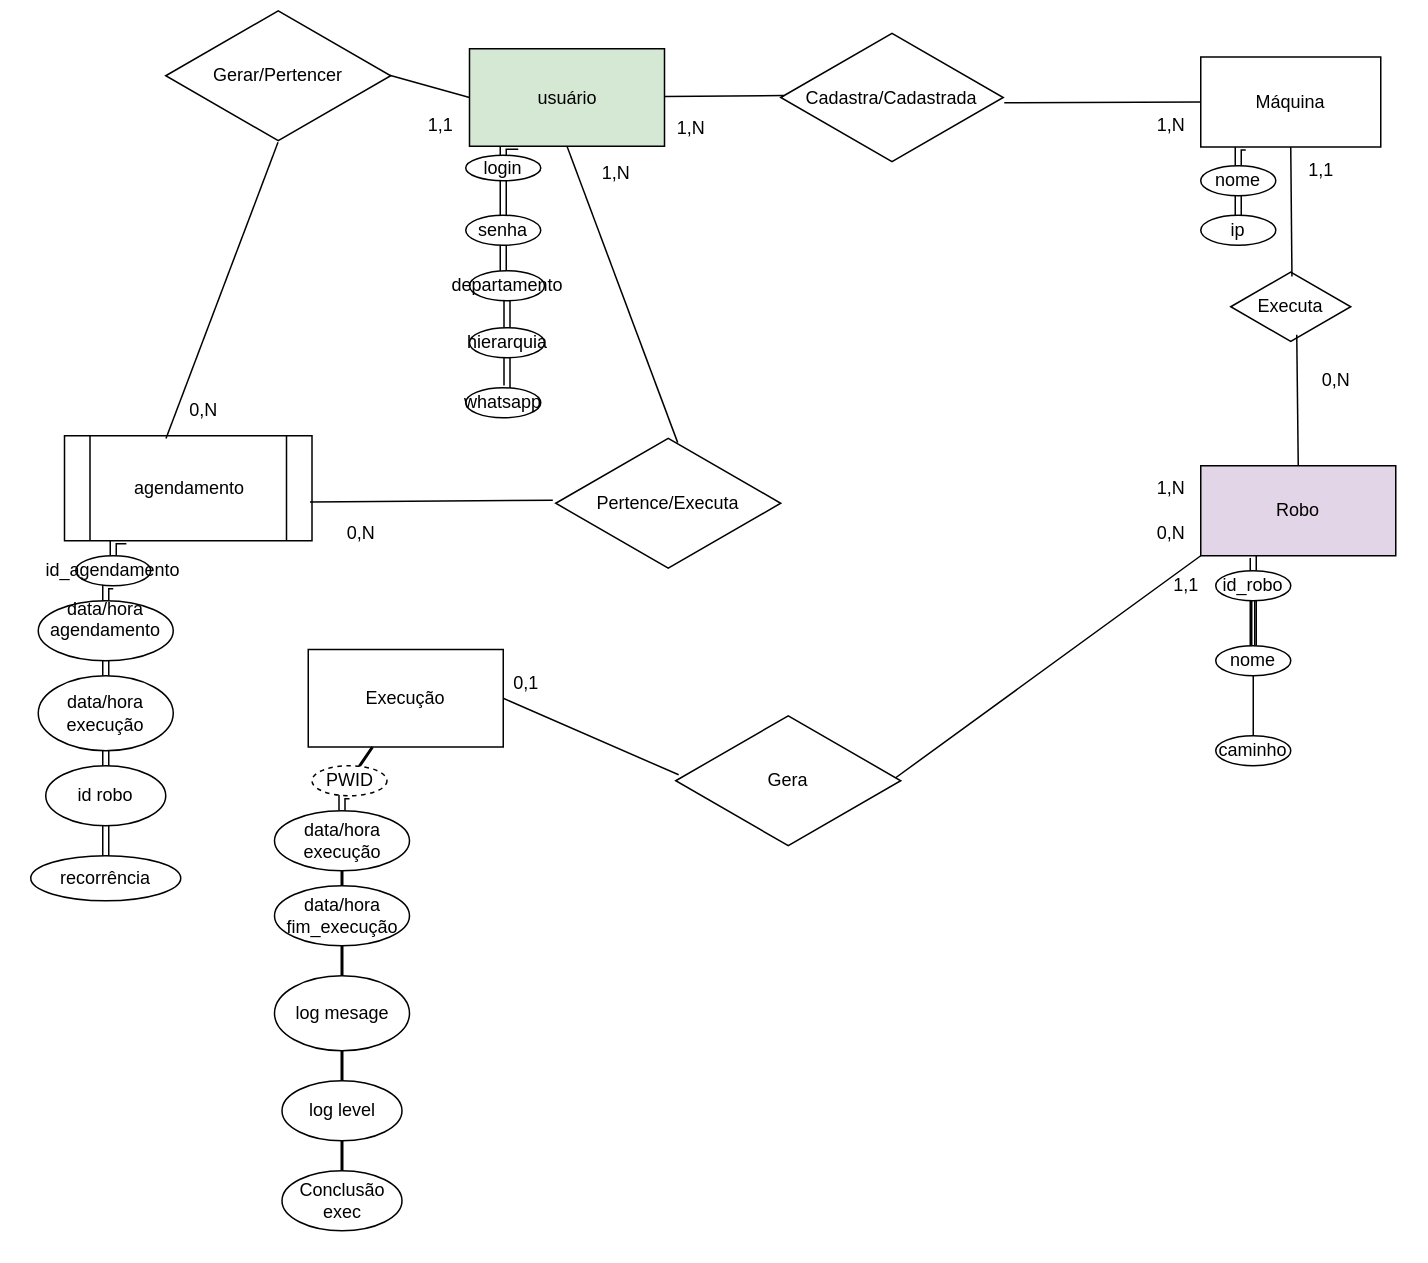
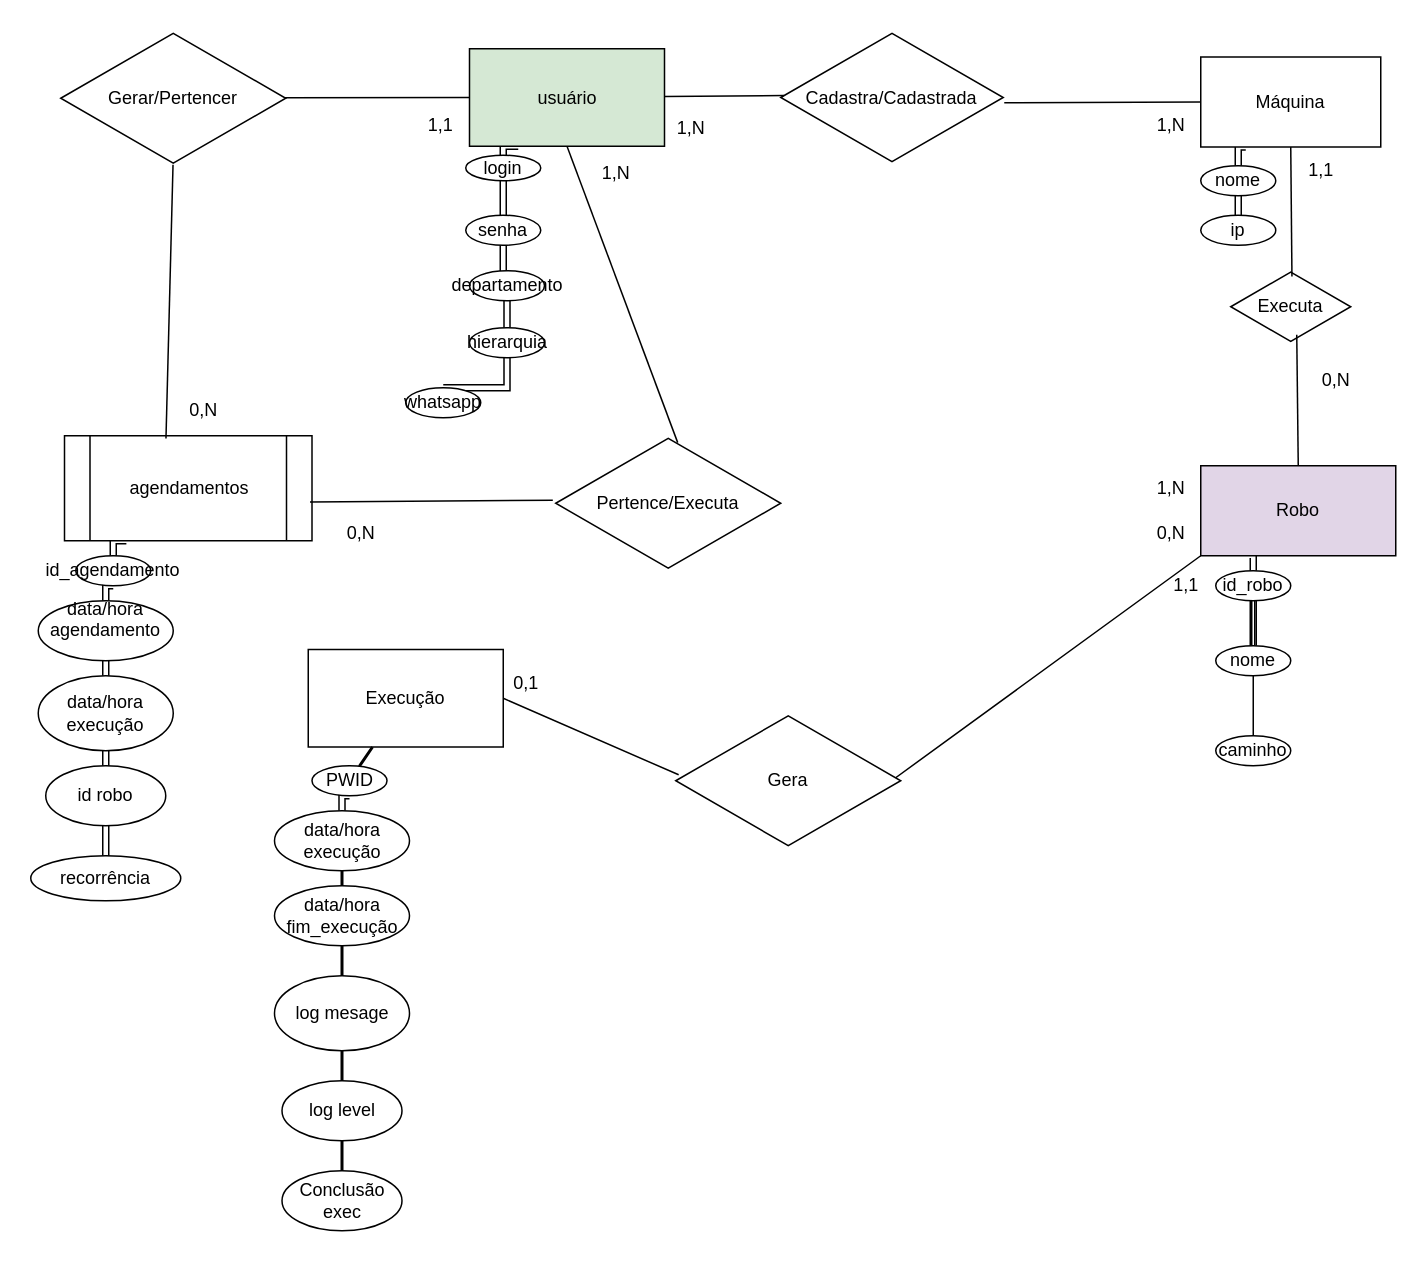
(278, 76) -> (173, 98)
(503, 403) -> (443, 403)
(190, 488) -> (190, 488)
(350, 781) -> (350, 781)
